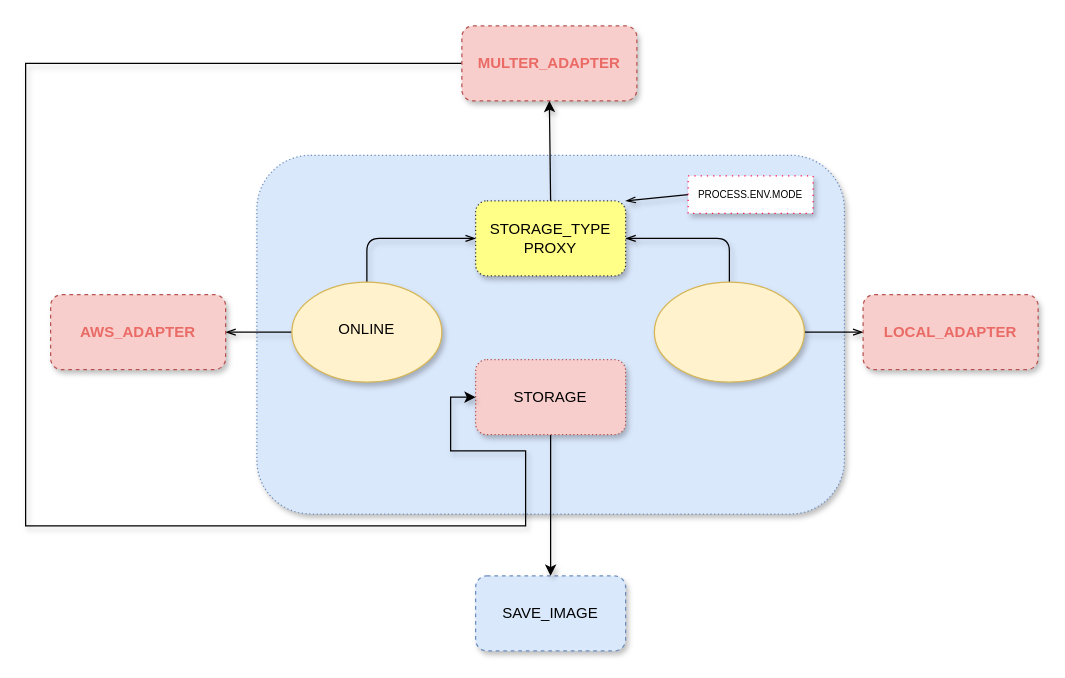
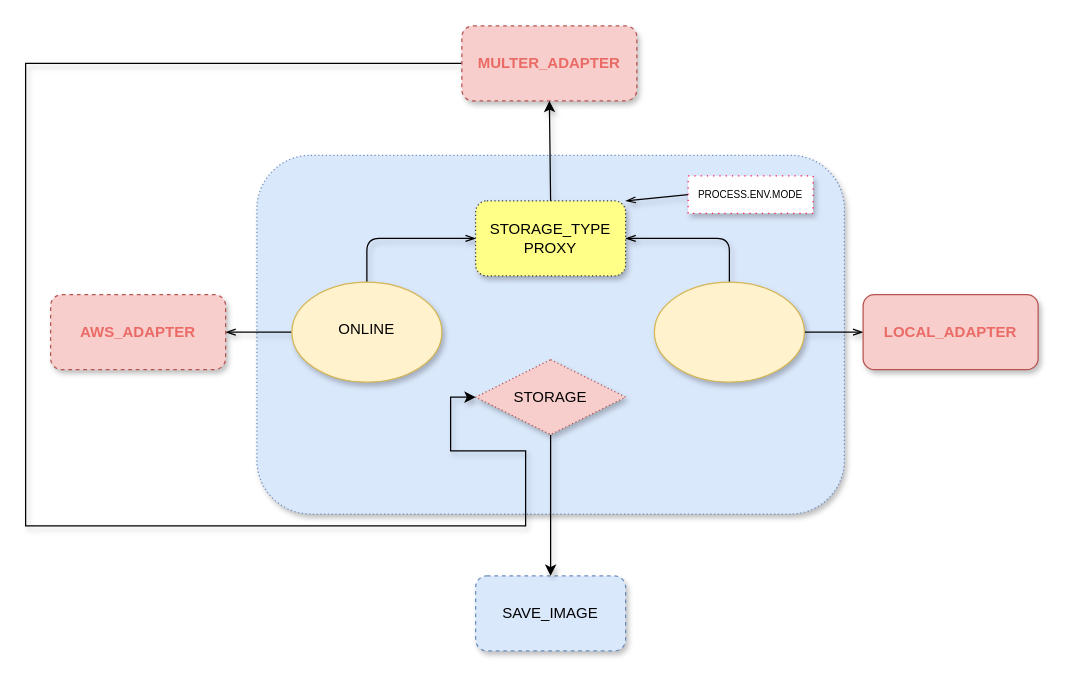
(951, 332) -> (951, 332)
(551, 397) -> (551, 397)
